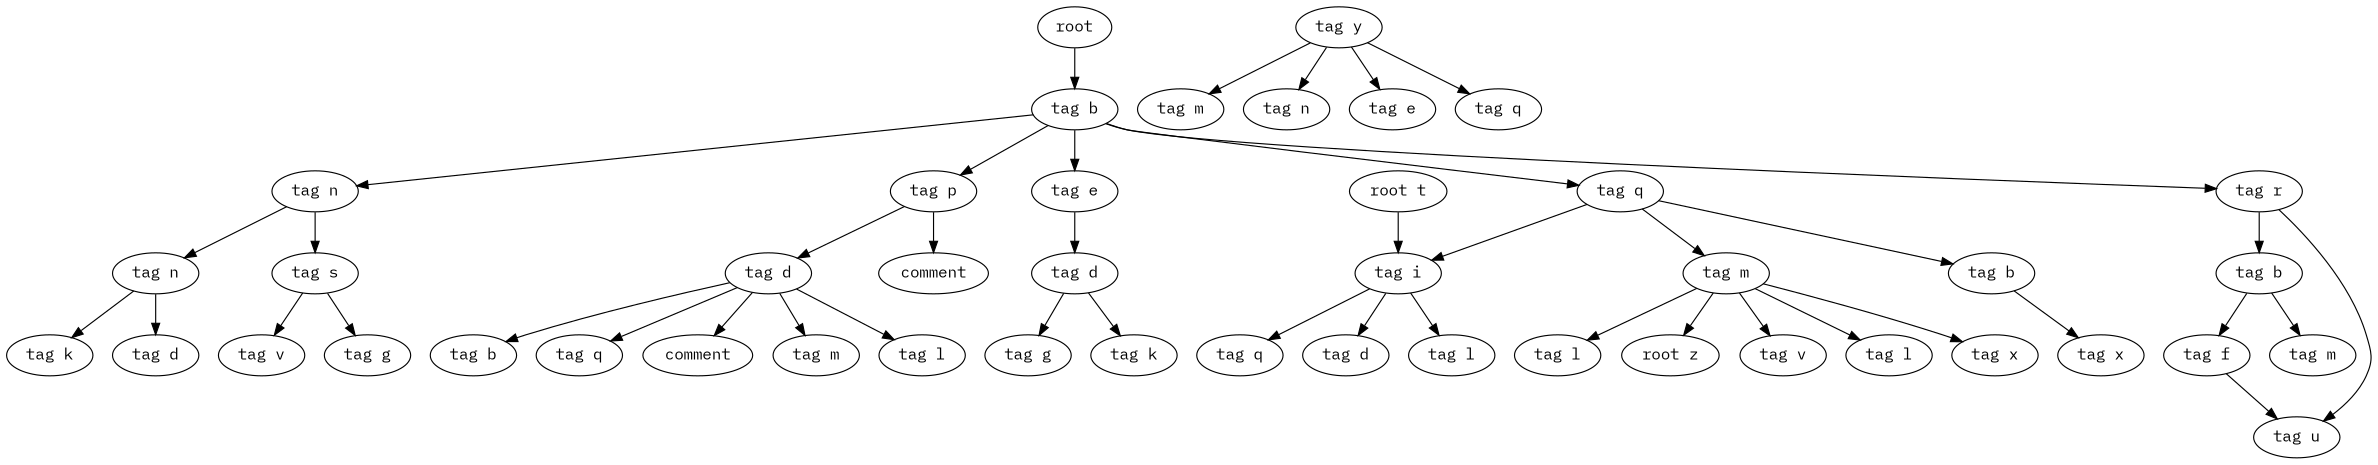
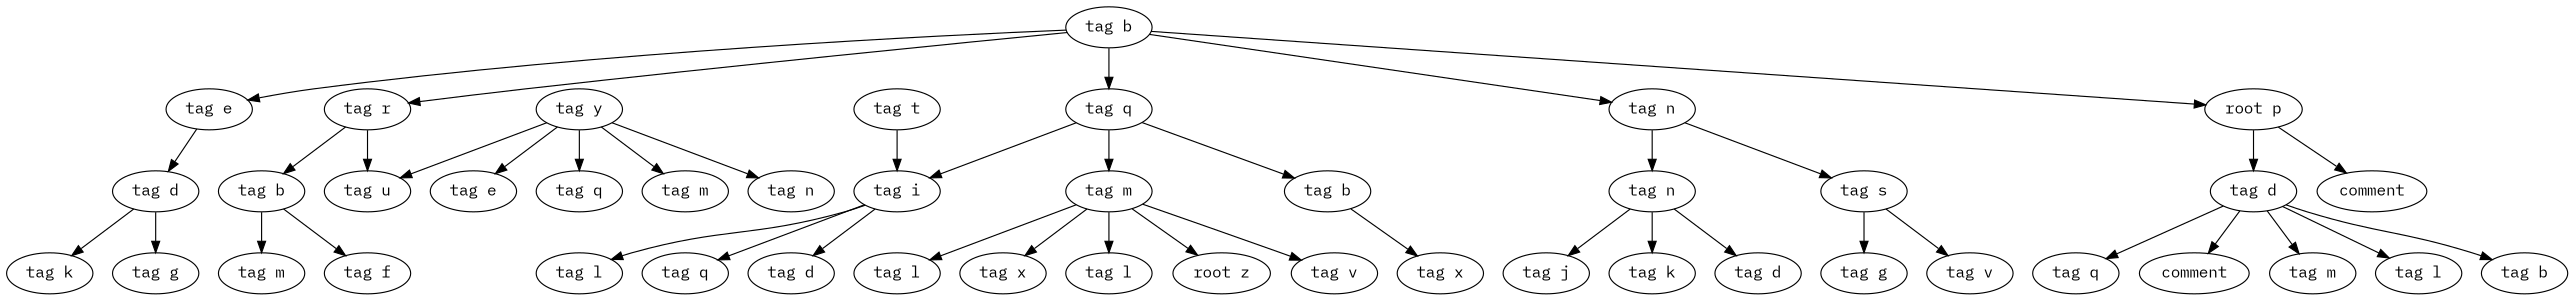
(1075, 27) -> none
(934, 191) -> (2254, 109)
(1398, 191) -> (897, 109)
none -> (1546, 273)
(2247, 393) -> (479, 148)
